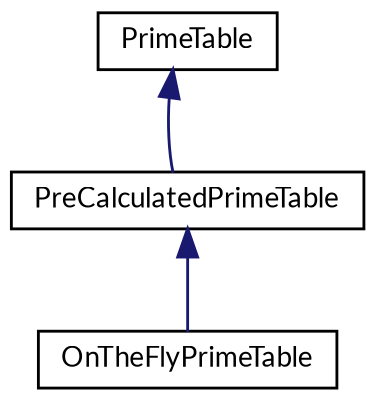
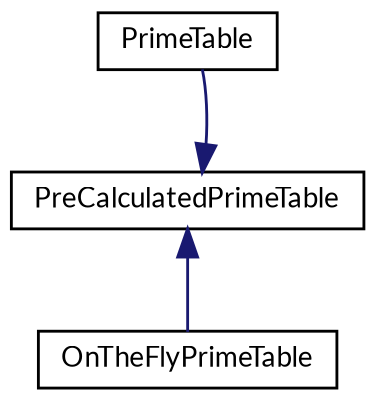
(169, 135) -> (207, 107)
